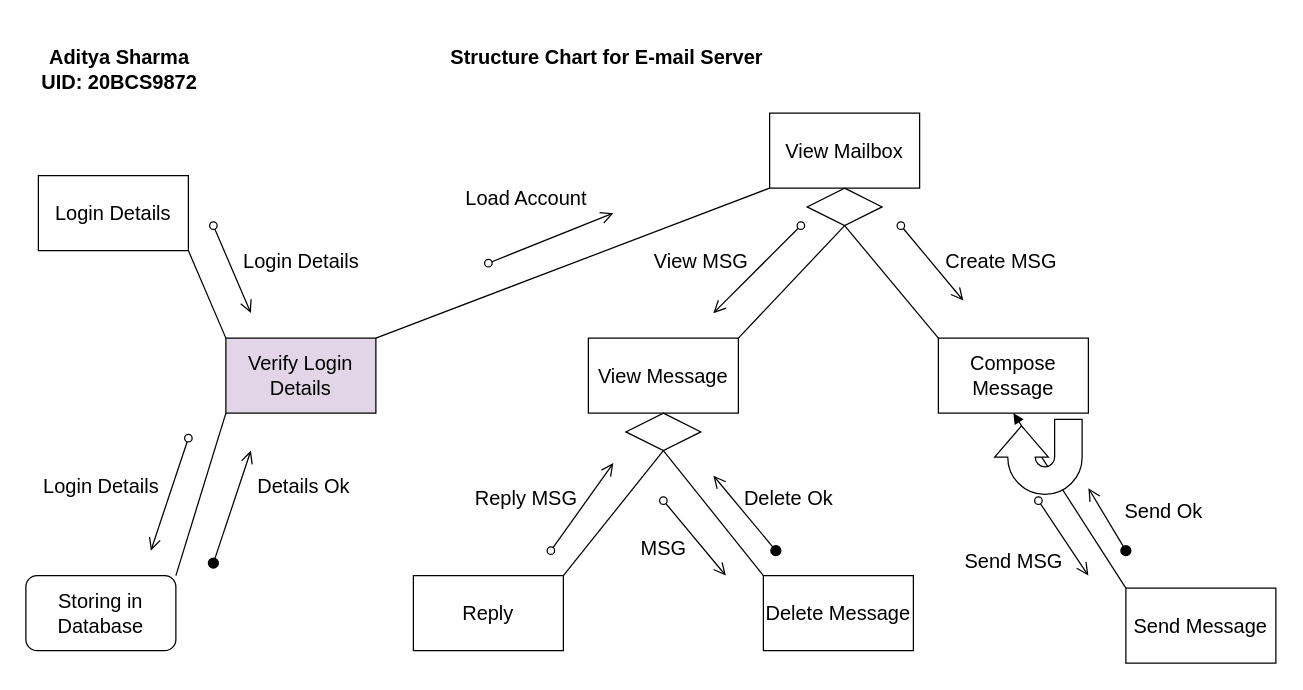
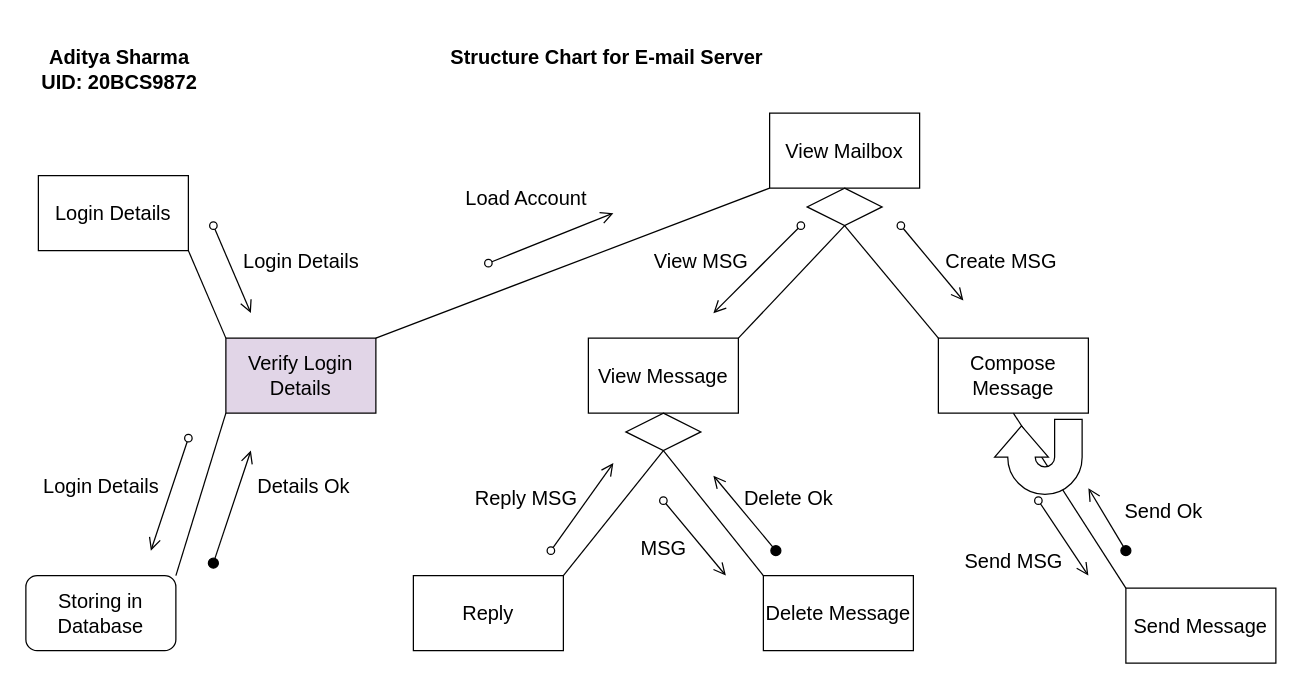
(1020, 423) -> (1017, 419)
